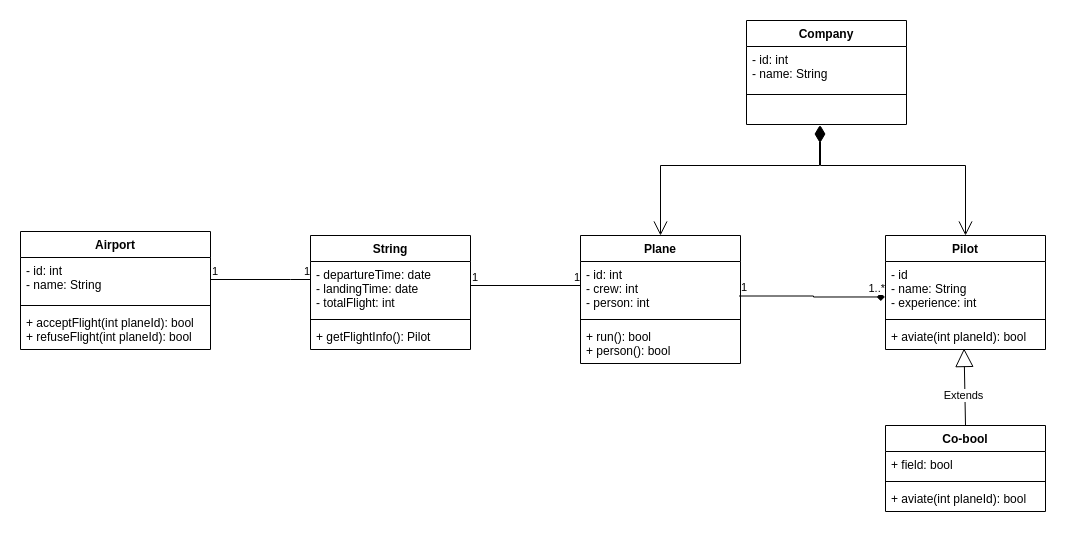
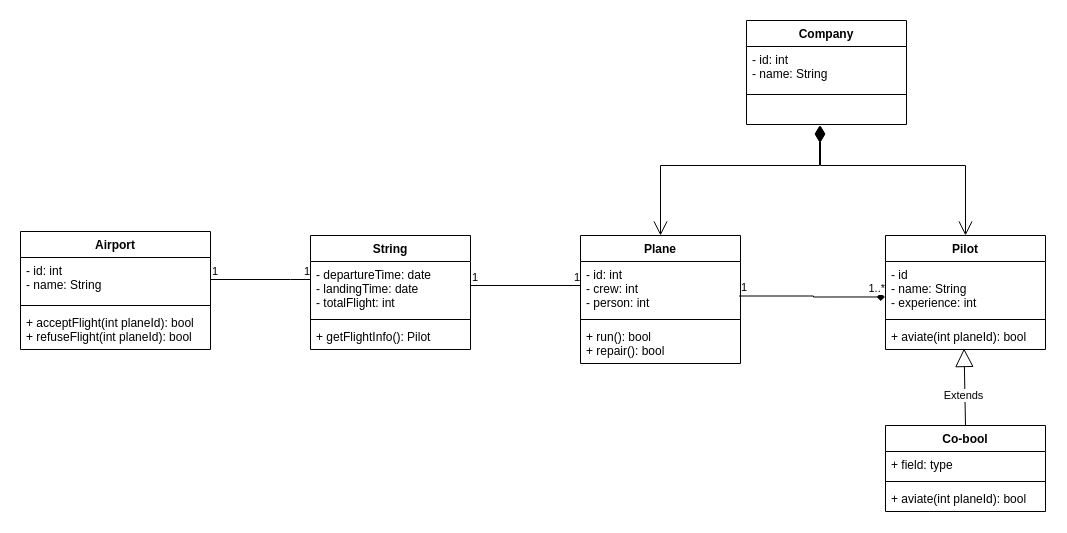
(623, 337) -> (623, 337)
(925, 465) -> (927, 465)
